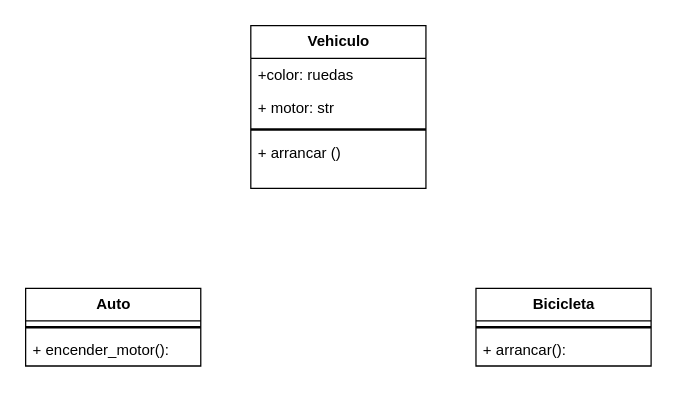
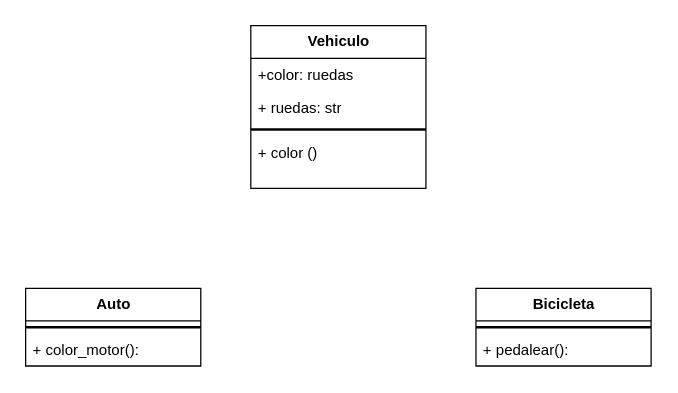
(303, 108) -> (307, 108)
(309, 153) -> (294, 153)
(109, 351) -> (94, 351)
(534, 351) -> (532, 351)
